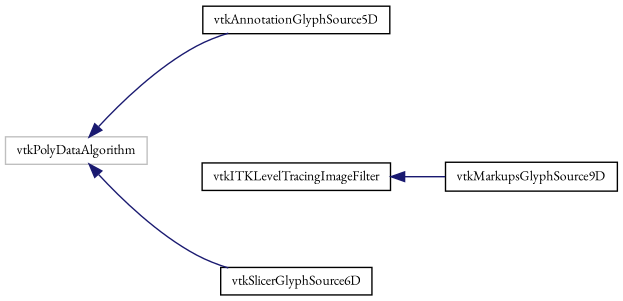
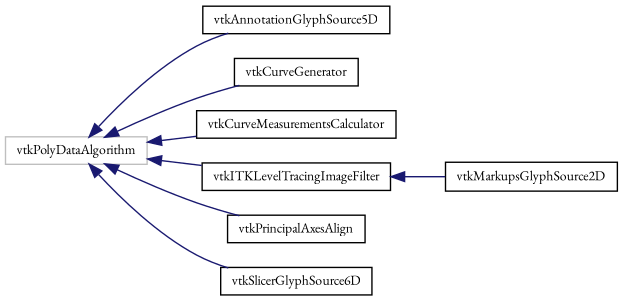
none -> (296, 72)
none -> (296, 124)
none -> (182, 163)
(531, 177) -> (531, 177)
none -> (296, 229)
